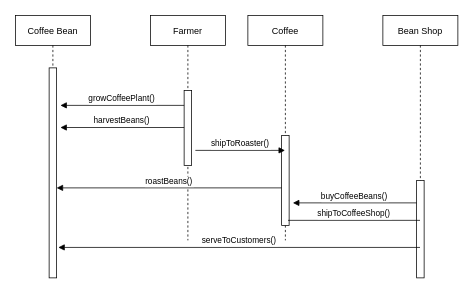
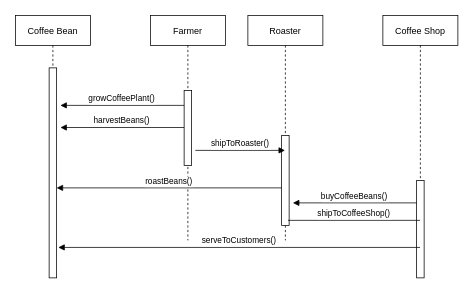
(285, 31) -> (285, 31)
(420, 31) -> (420, 31)
